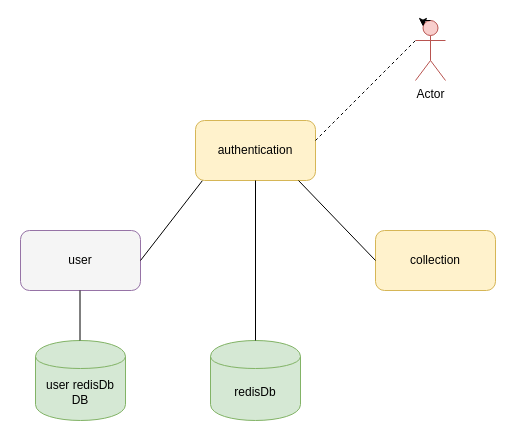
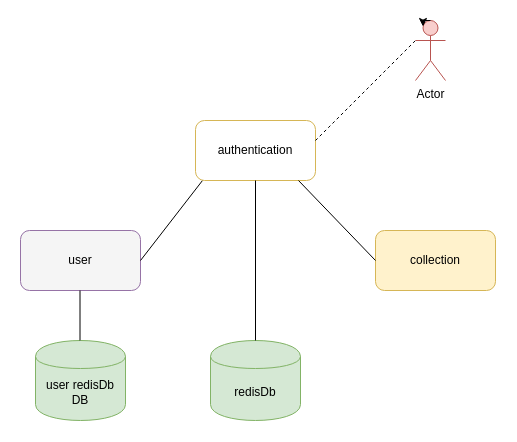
(256, 151) -> (256, 151)
